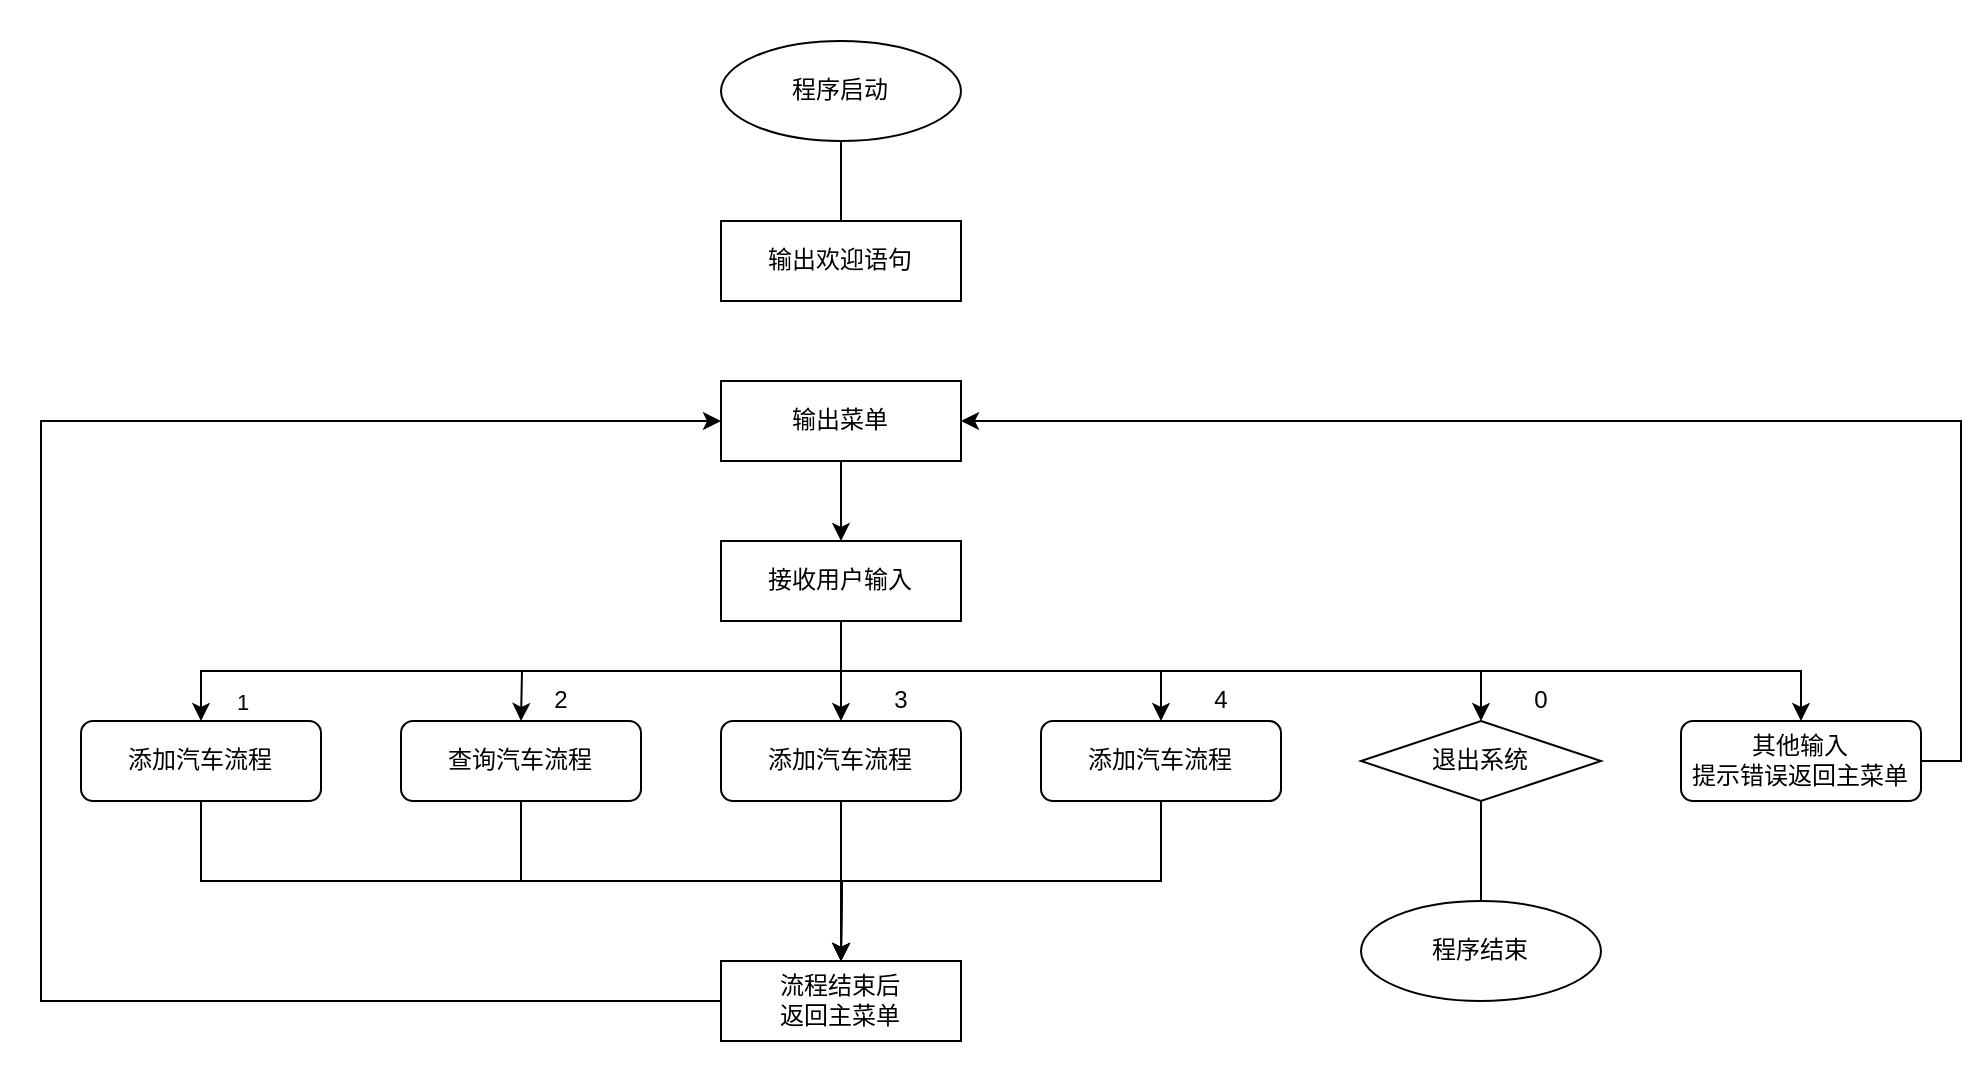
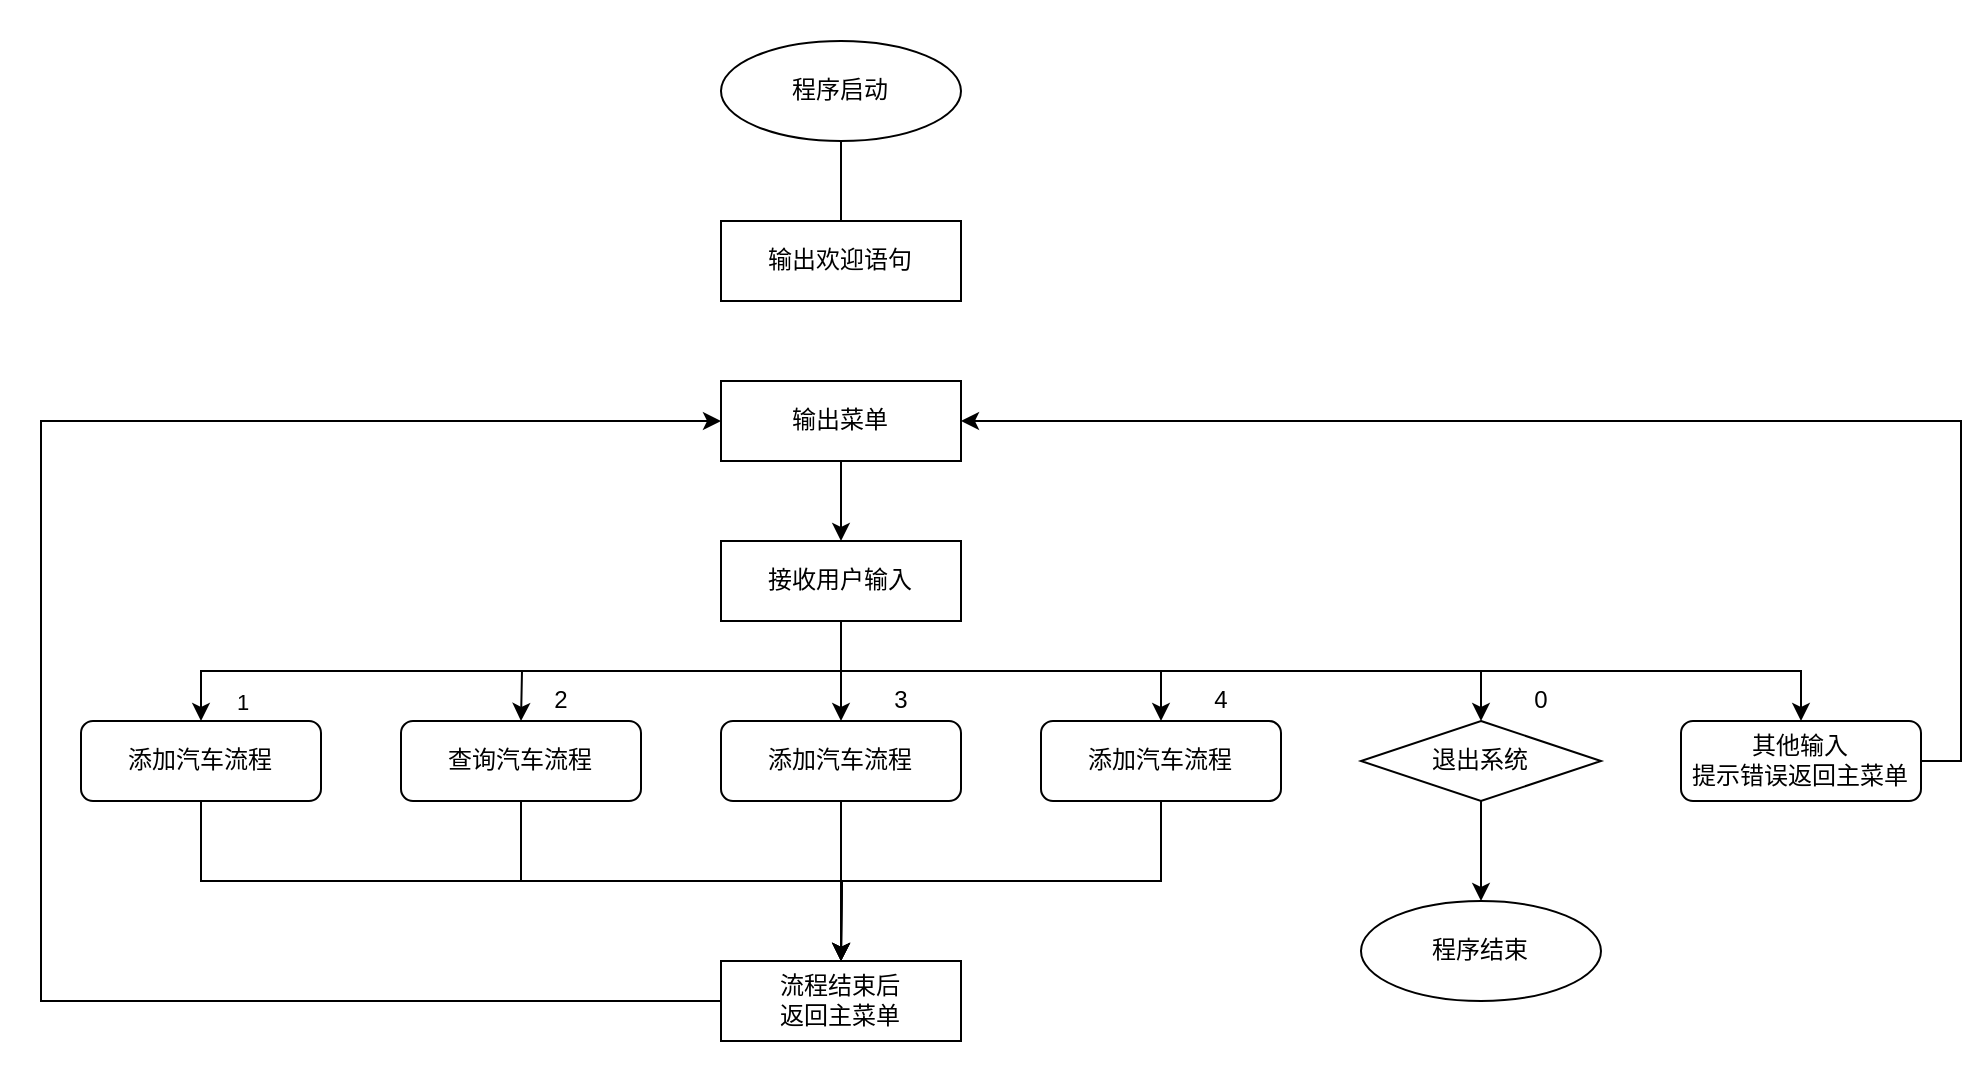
(1481, 891) -> (1481, 886)
